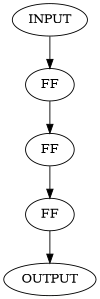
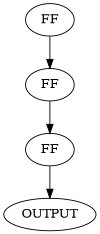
(50, 20) -> none
